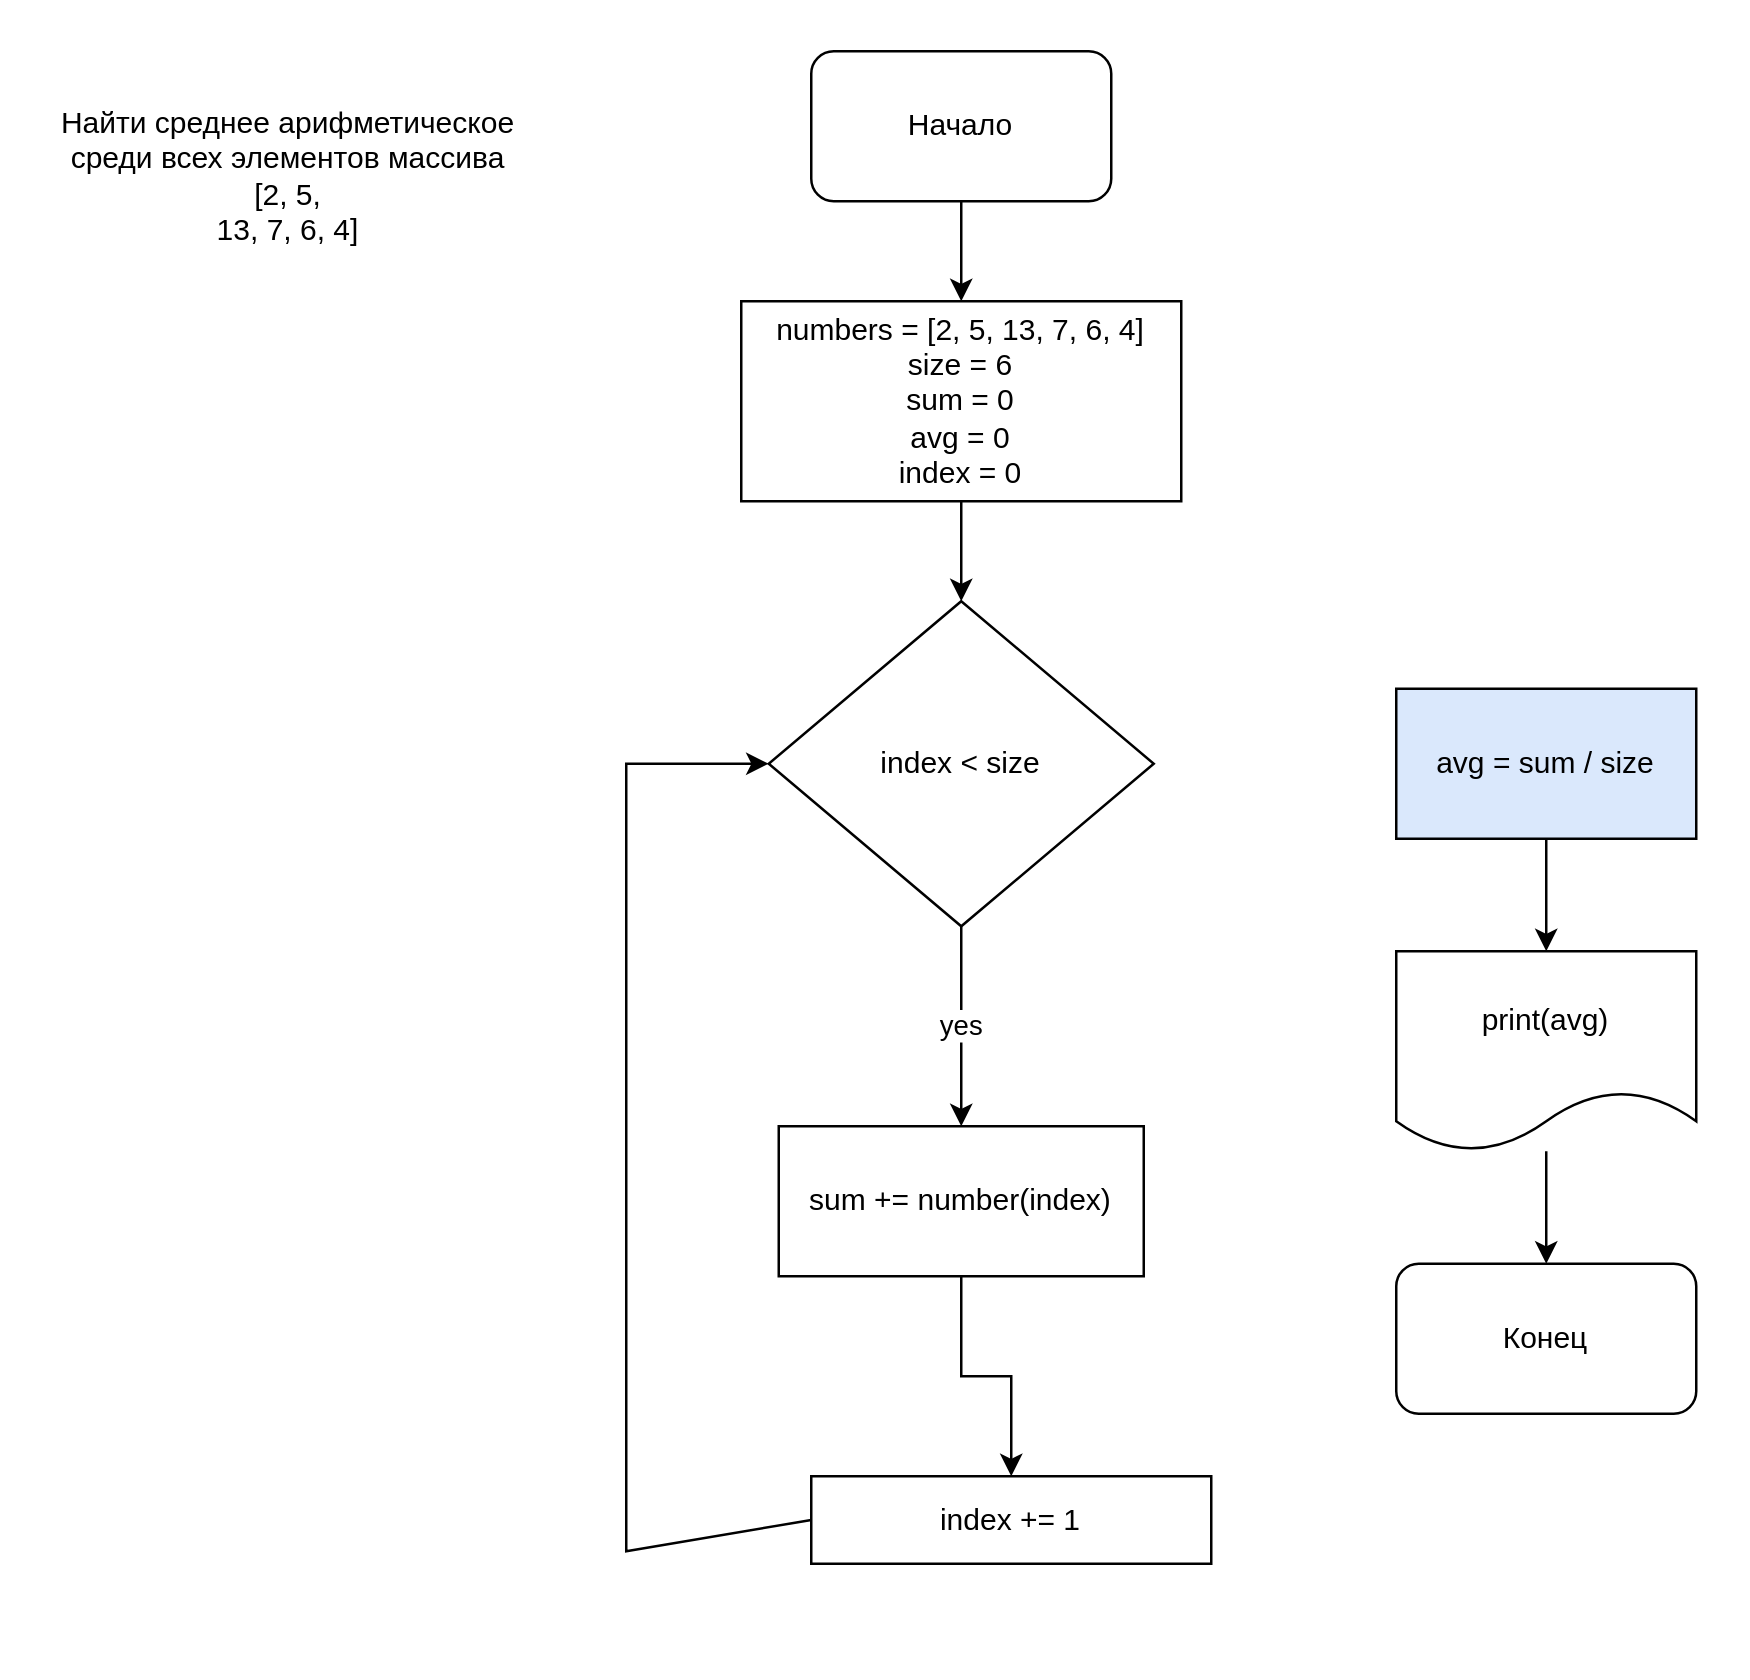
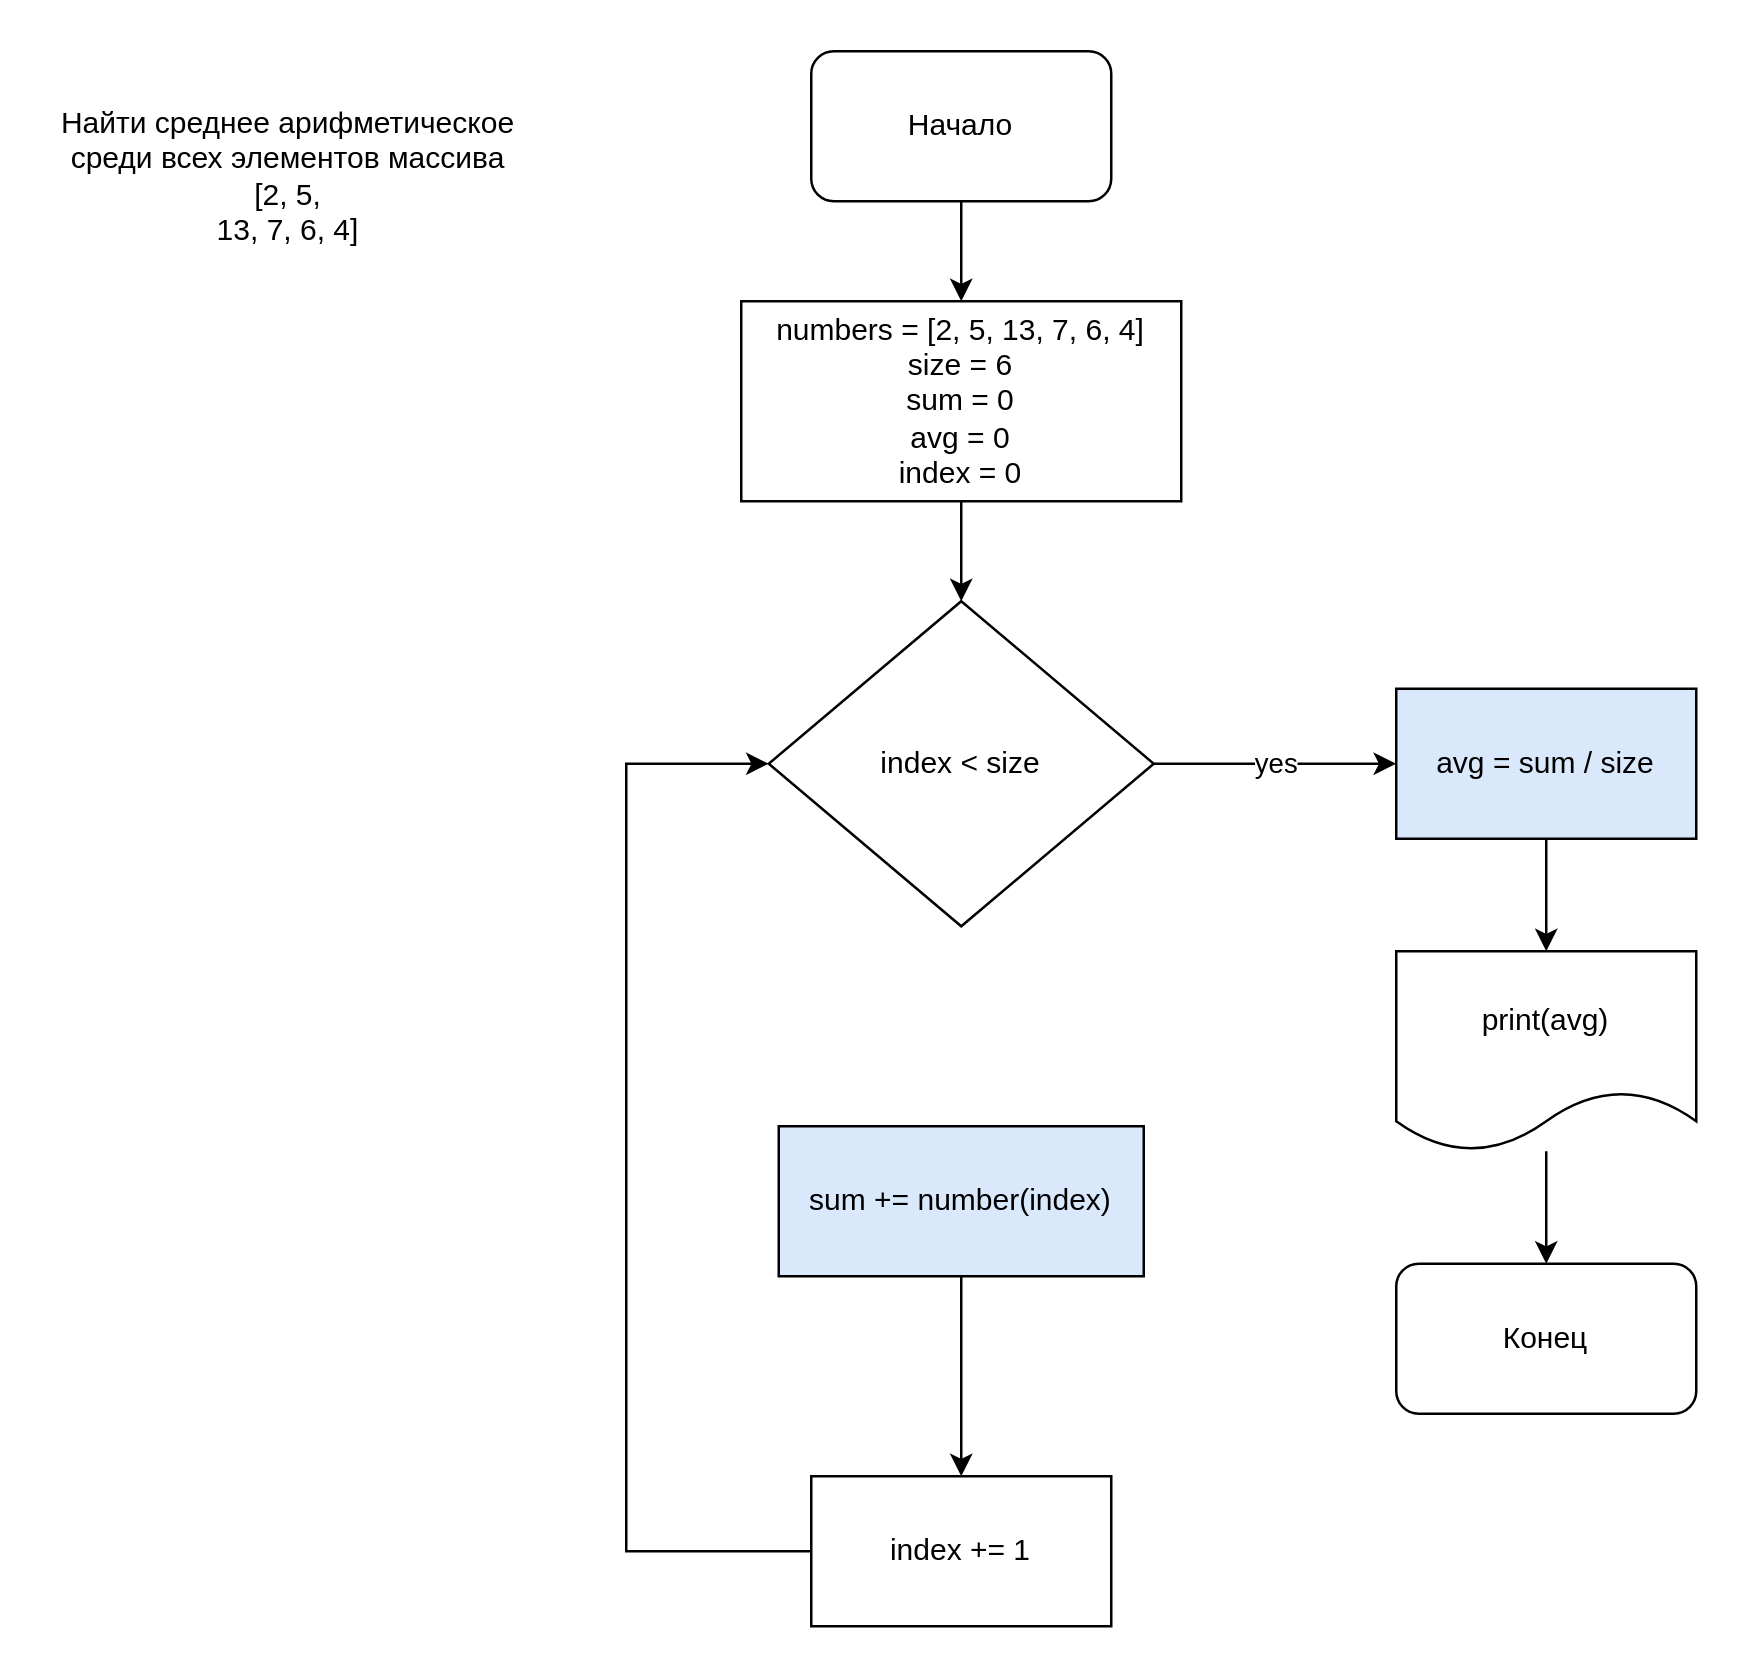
(961, 1018) -> (1267, 764)
(961, 1201) -> (961, 1201)
(1011, 1520) -> (961, 1551)
